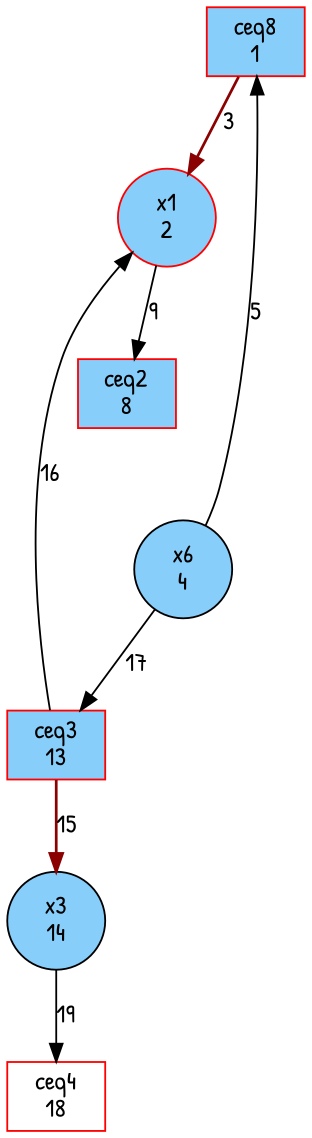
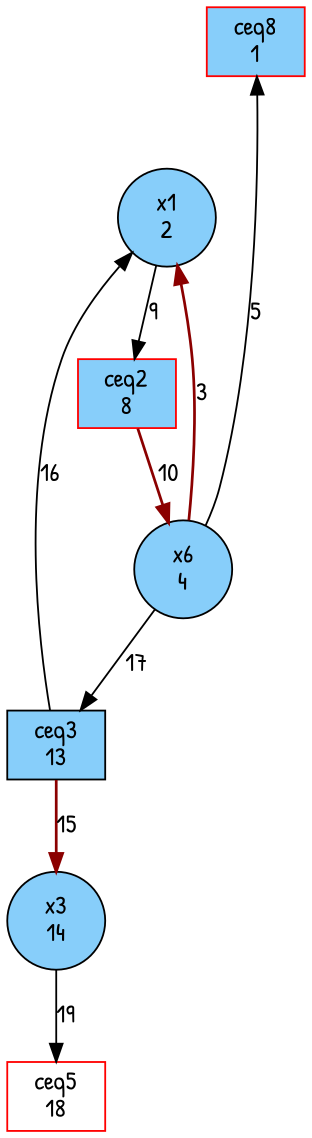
(218, 117) -> (194, 402)
(167, 218) -> (167, 218)
none -> (150, 467)
(56, 745) -> (56, 745)
(56, 1096) -> (56, 1096)
